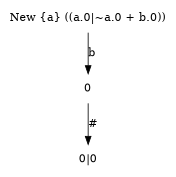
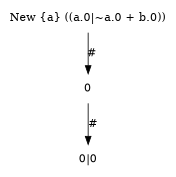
(92, 53) -> (92, 53)
